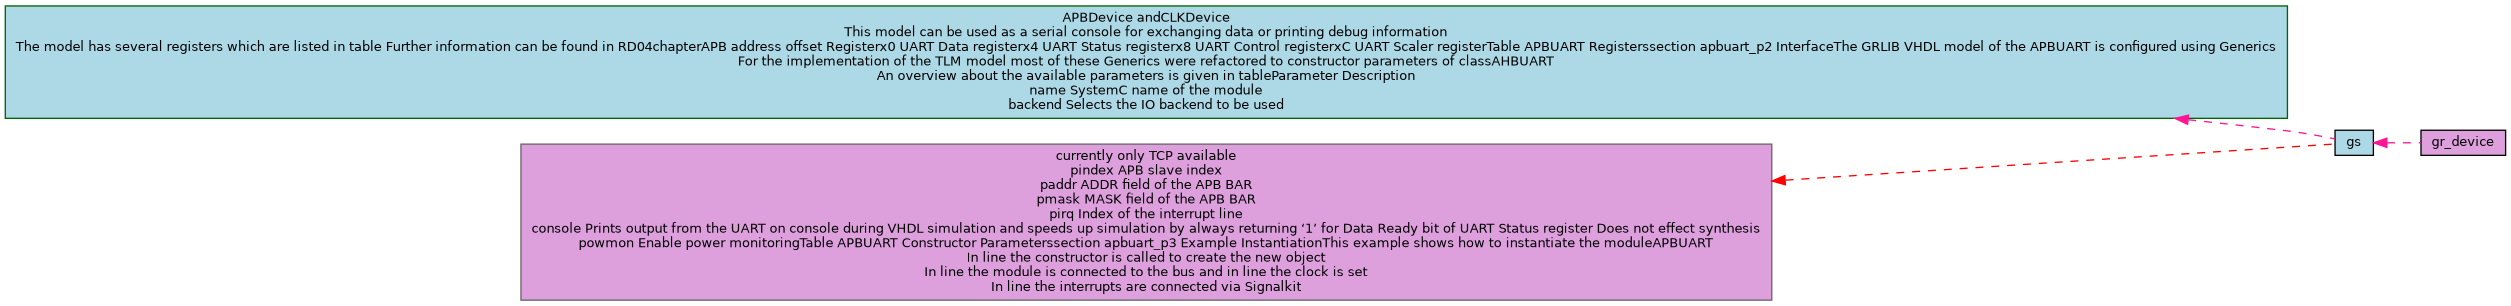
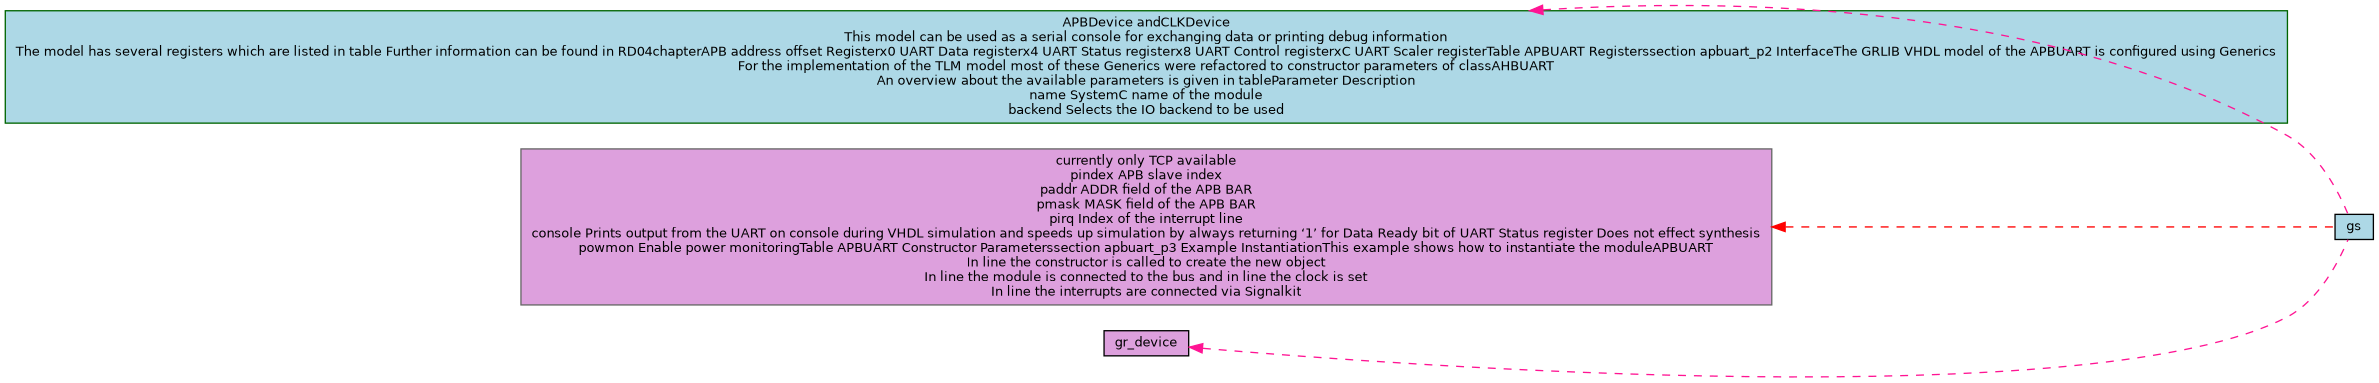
(2404, 143) -> (1798, 376)
